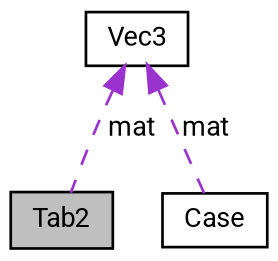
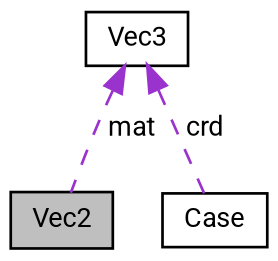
(203, 129) -> (203, 129)
(62, 220) -> (62, 220)
